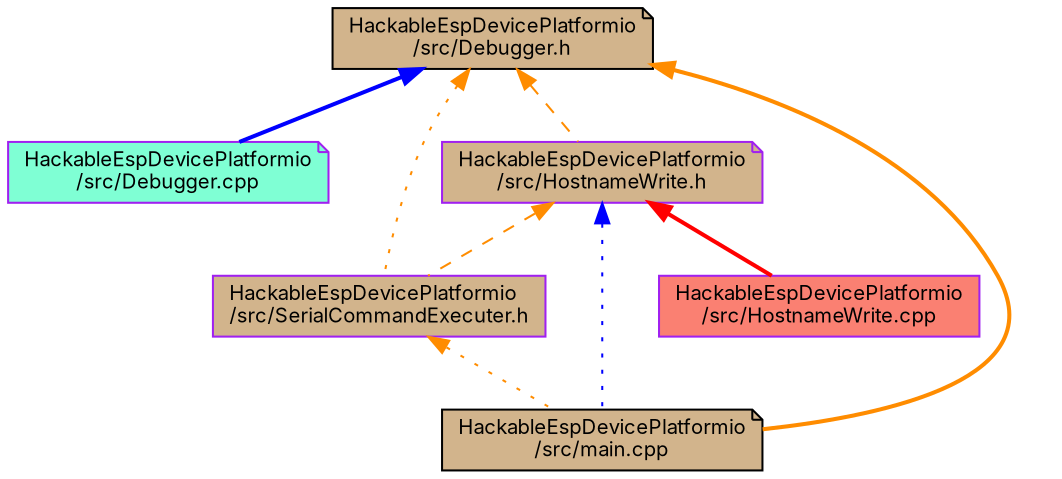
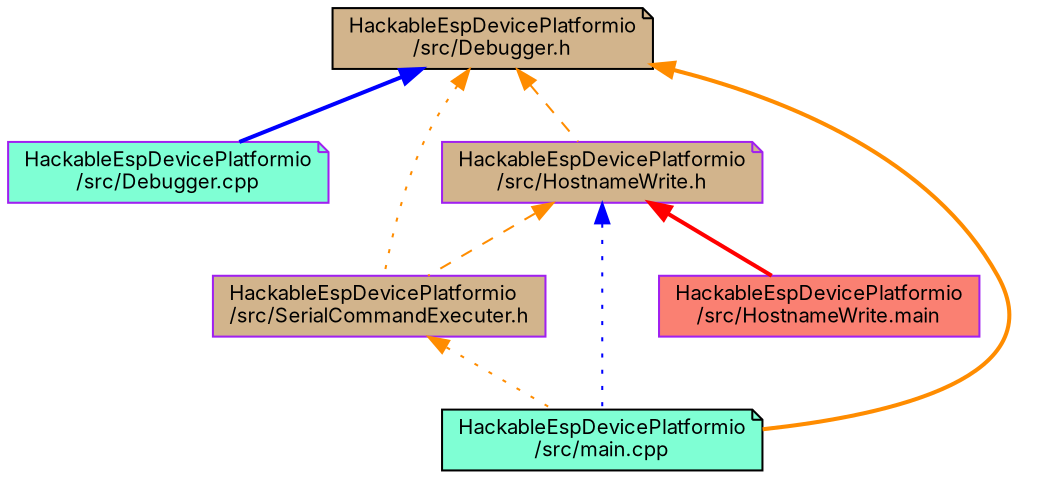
(819, 306) -> (819, 306)
(602, 440) -> (602, 440)
